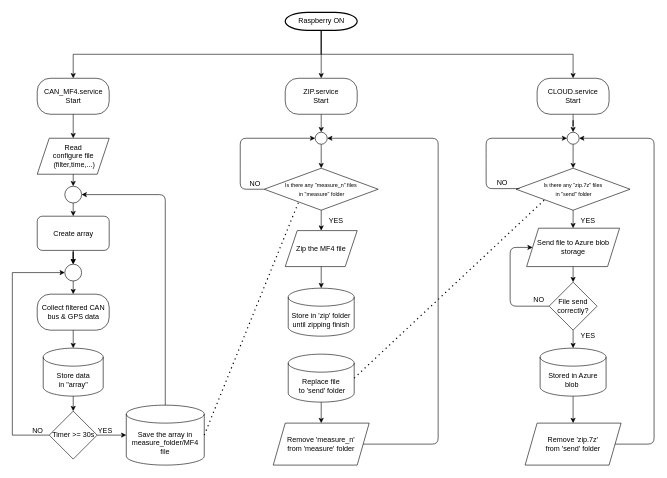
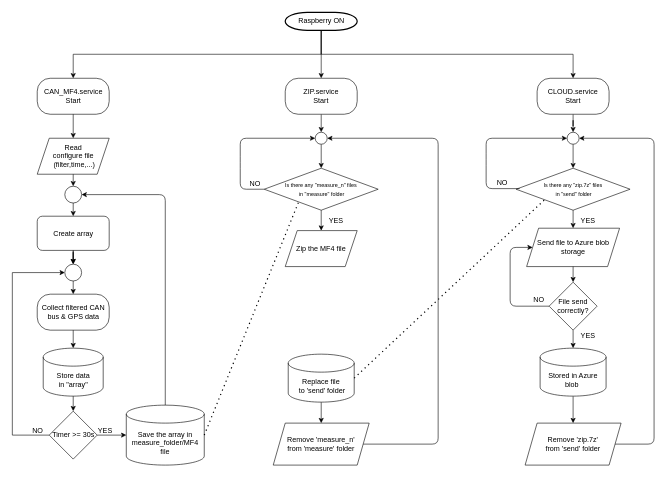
(321, 282) -> none
(321, 312) -> none
